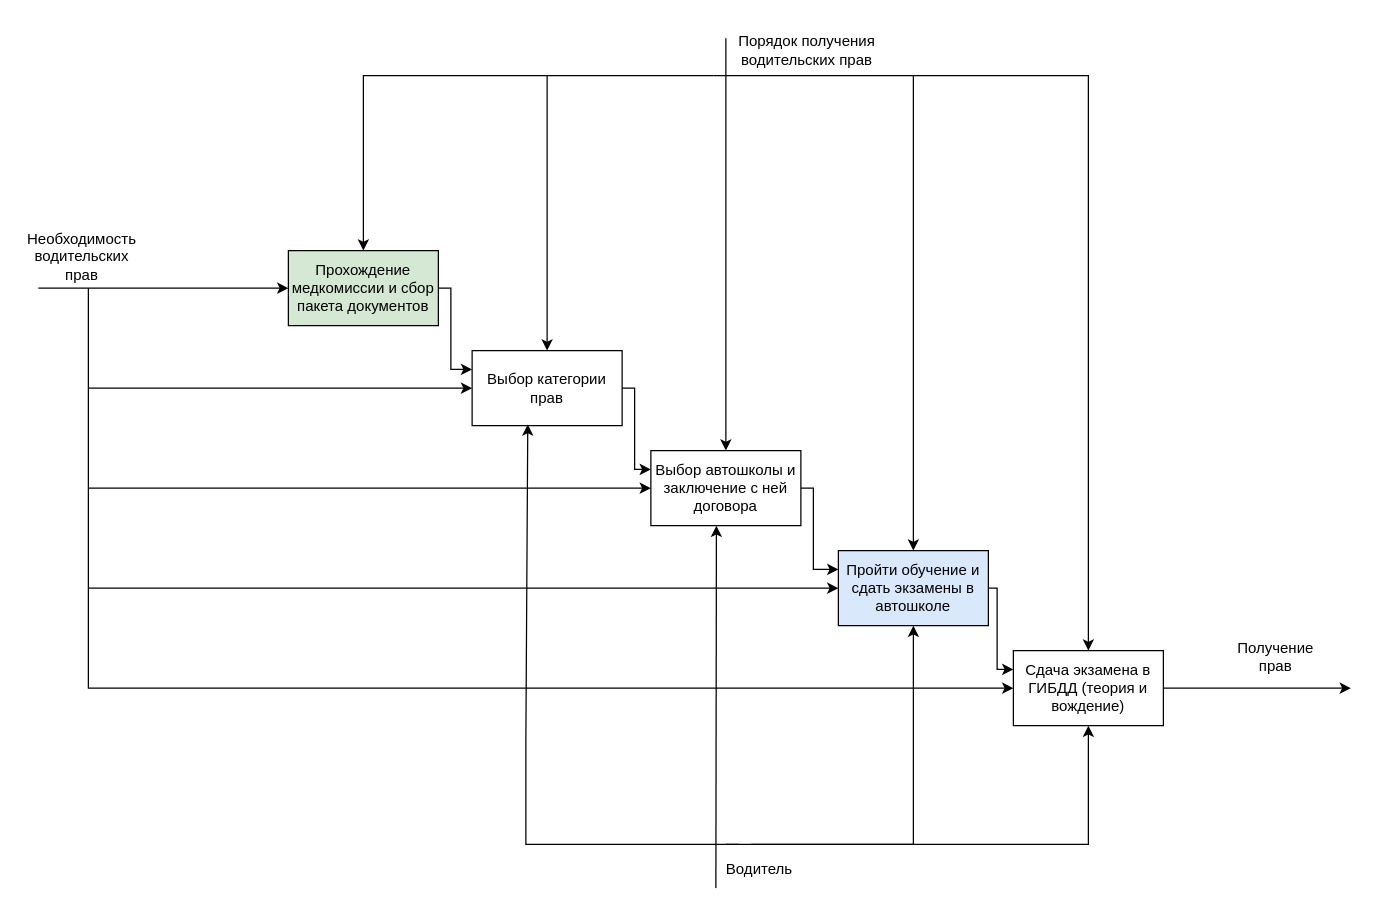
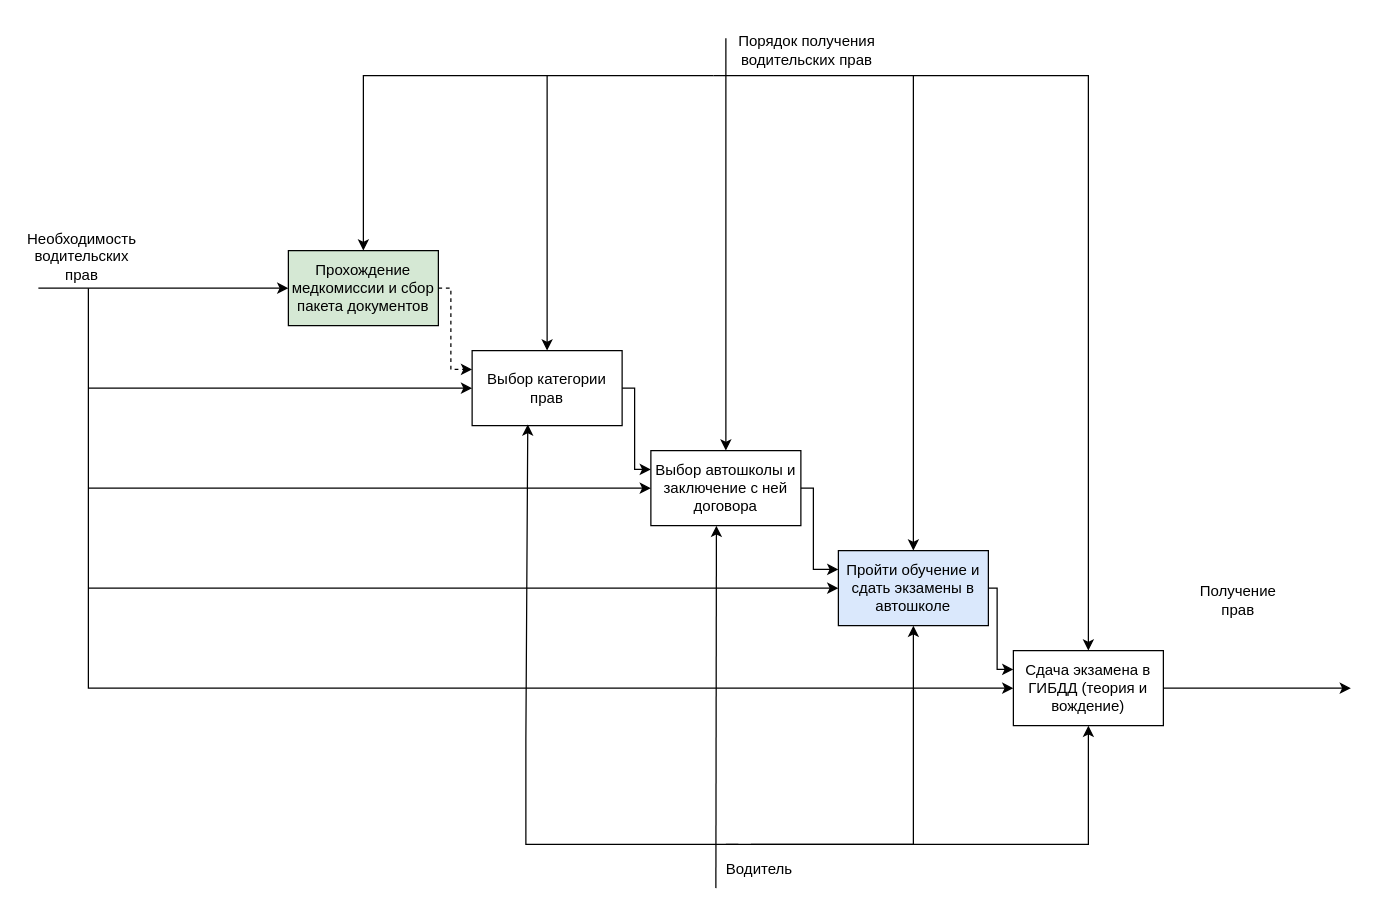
(451, 329) -> (451, 329)
(1276, 657) -> (1238, 601)
